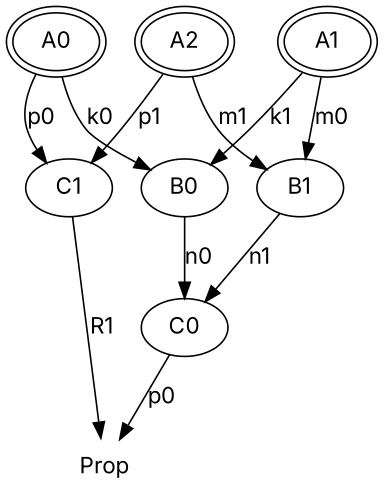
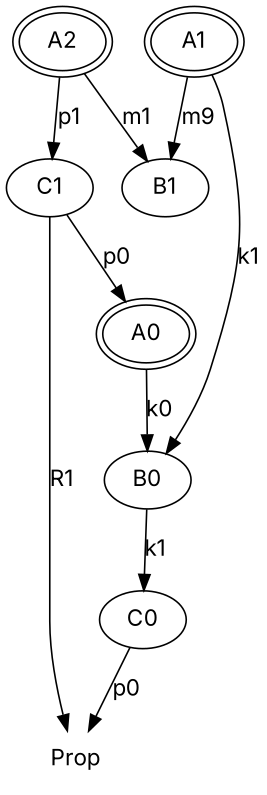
(25, 112) -> (92, 252)
(332, 118) -> (199, 118)
(248, 252) -> none
(199, 258) -> (156, 550)
